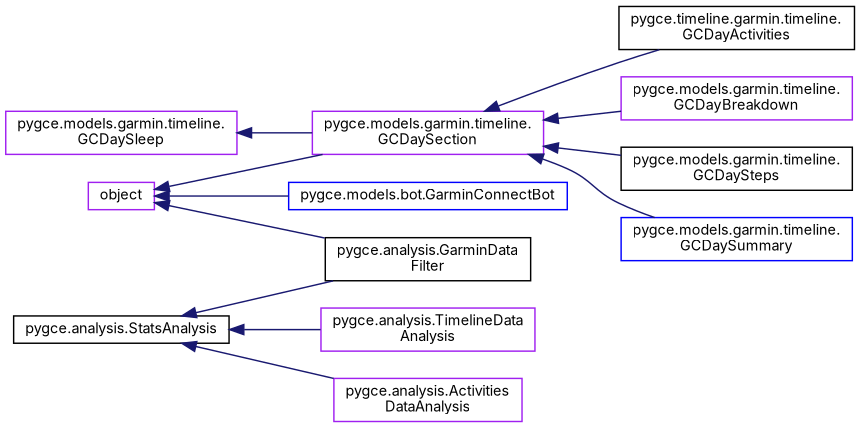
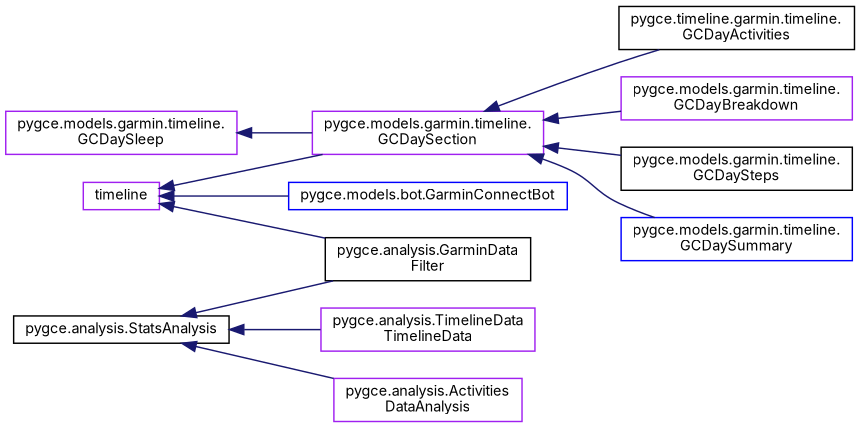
(121, 196) -> (121, 196)
(428, 330) -> (428, 330)
